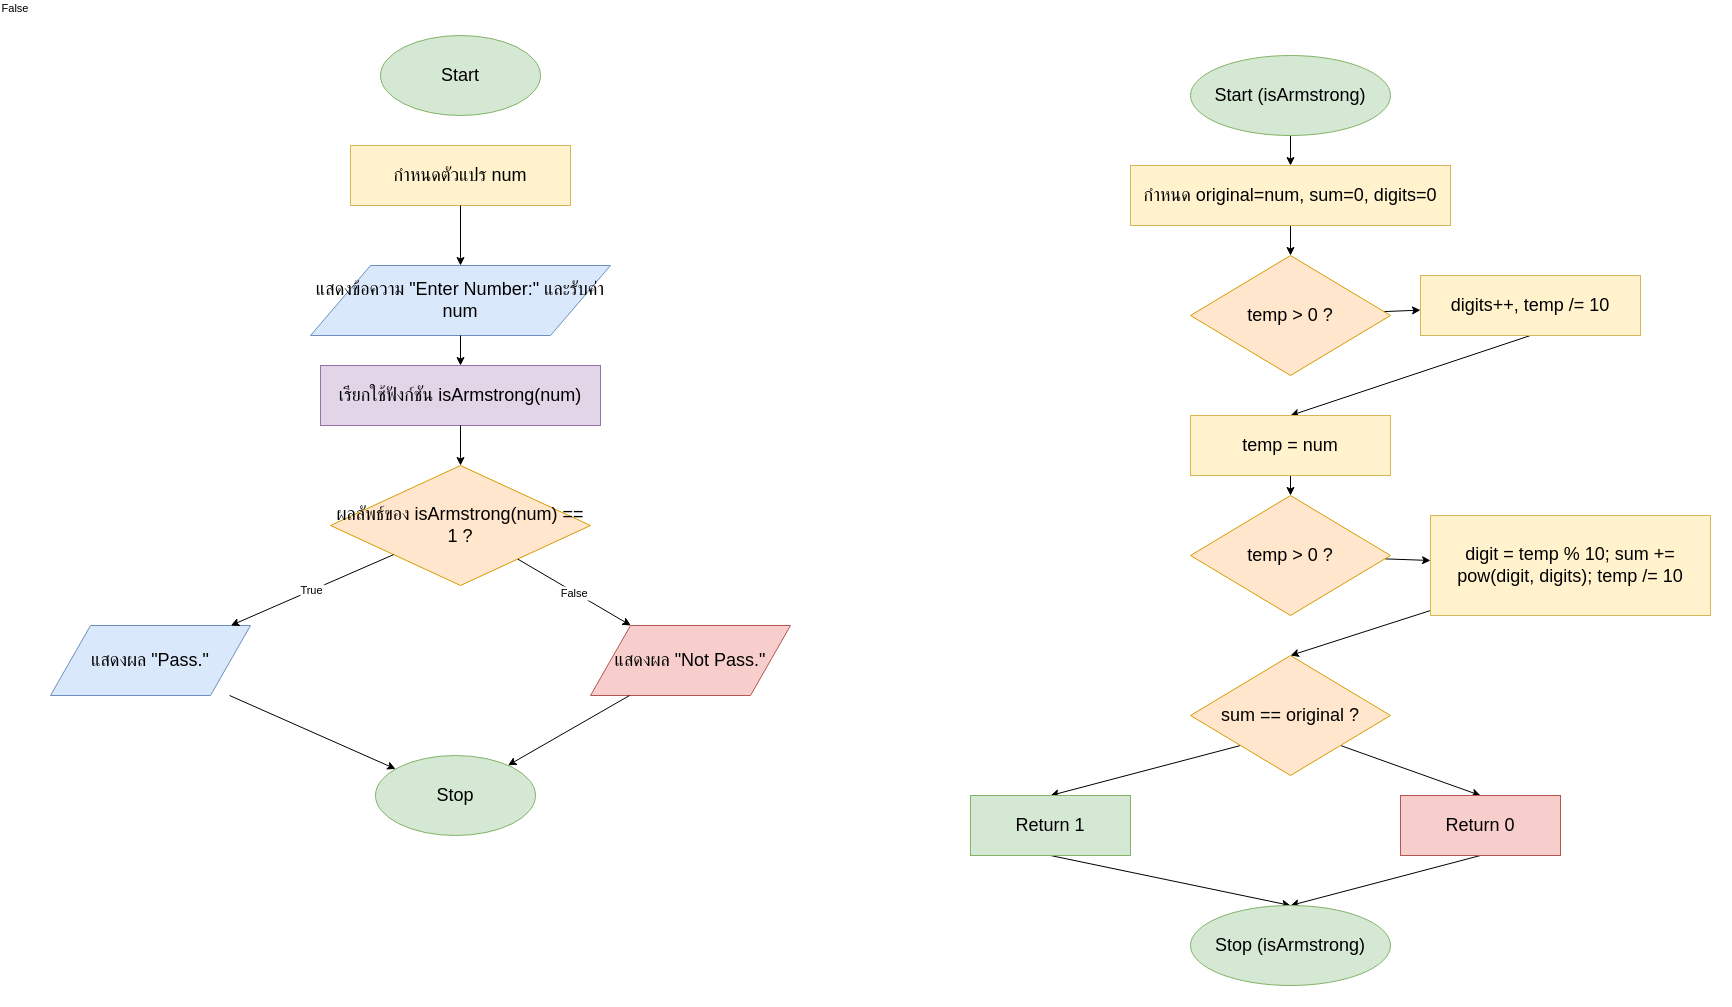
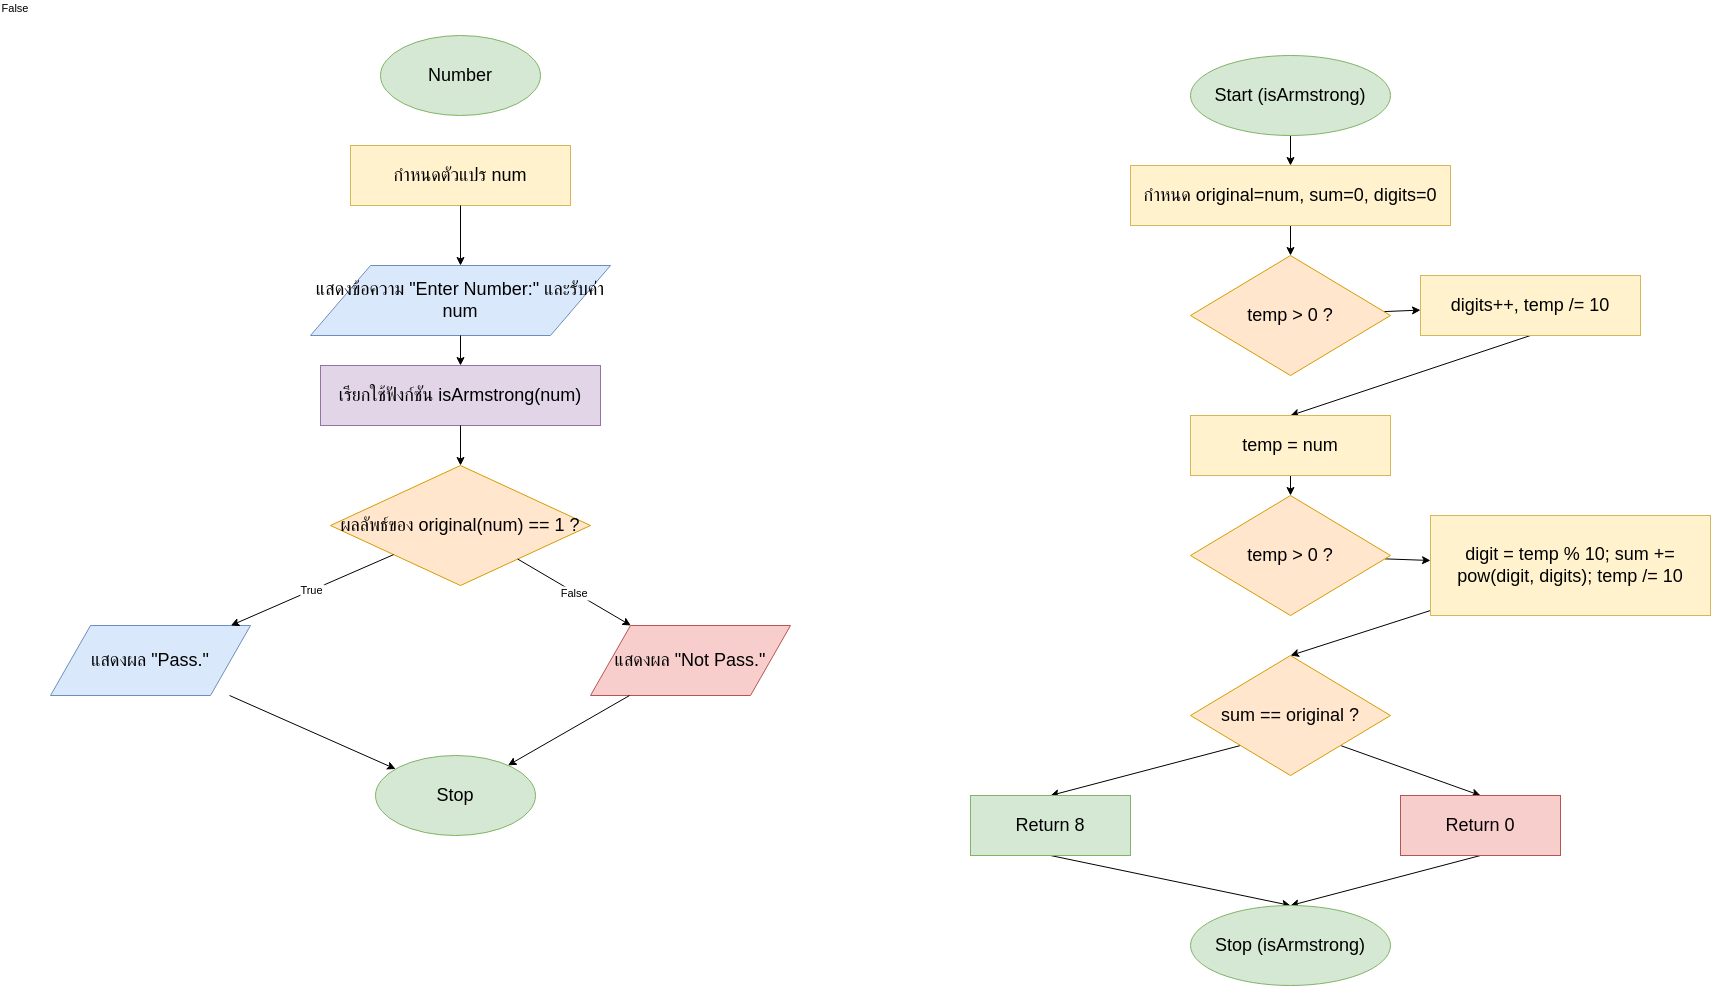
(461, 76) -> (461, 76)
(461, 526) -> (461, 526)
(1051, 826) -> (1051, 826)
